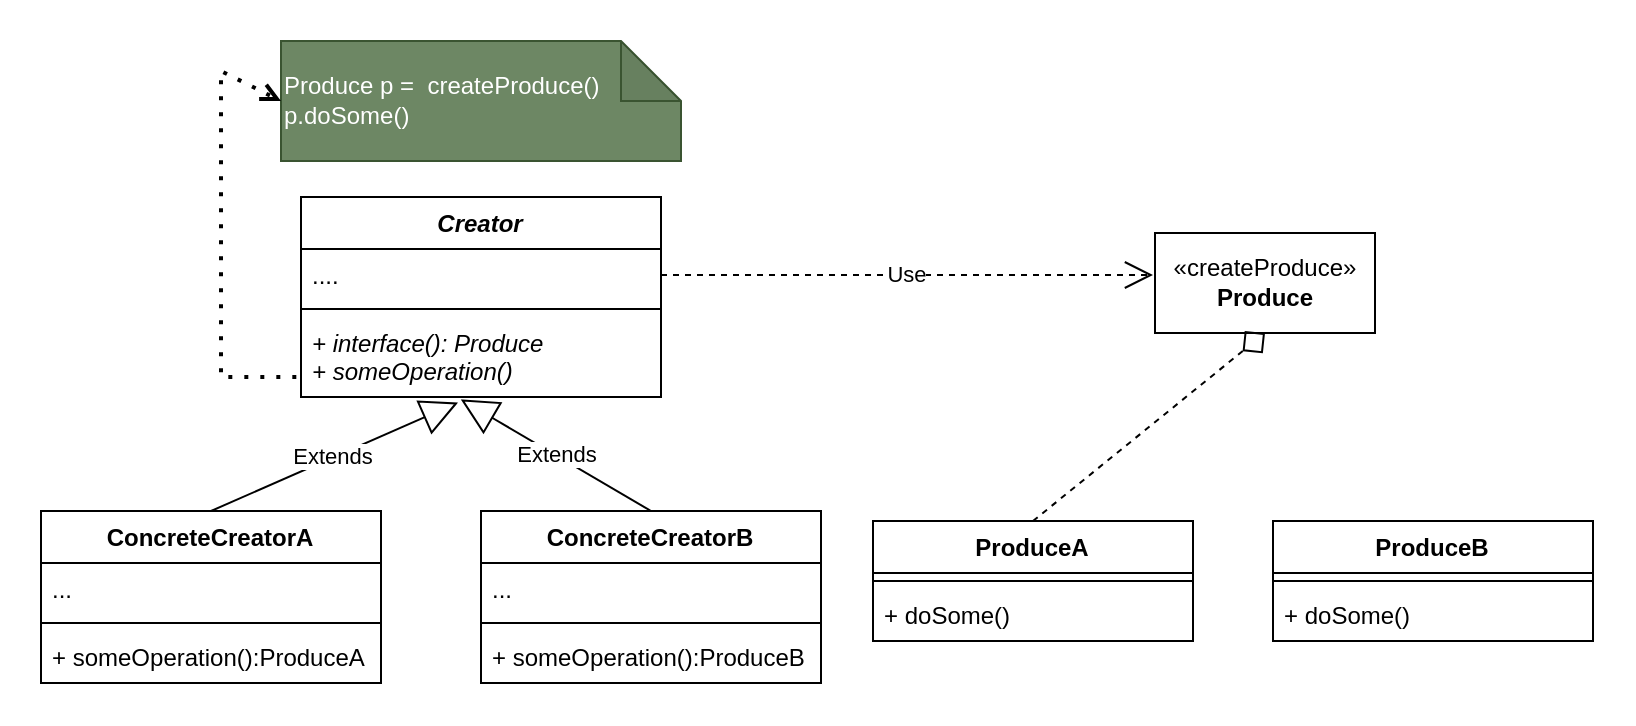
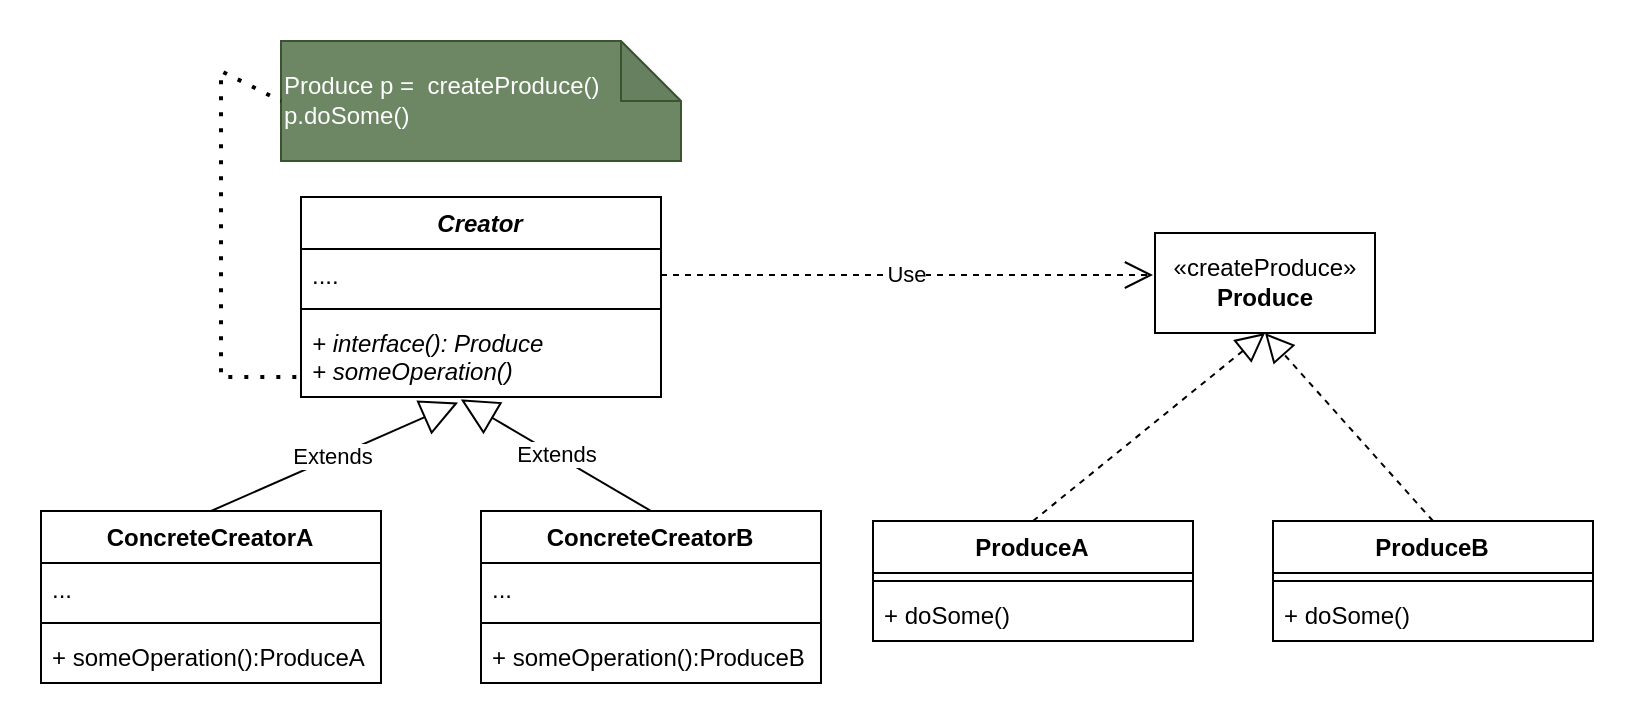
(270, 96) -> (274, 97)
(1242, 352) -> (1242, 352)
none -> (1359, 438)
